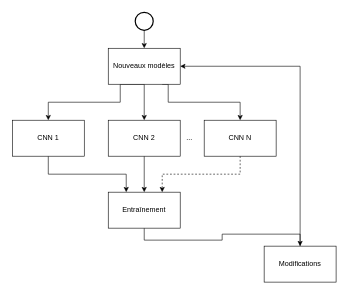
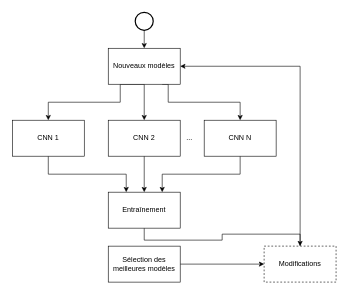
(204, 174) -> (204, 174)
none -> (144, 264)
none -> (258, 264)
(300, 264) -> (300, 264)
